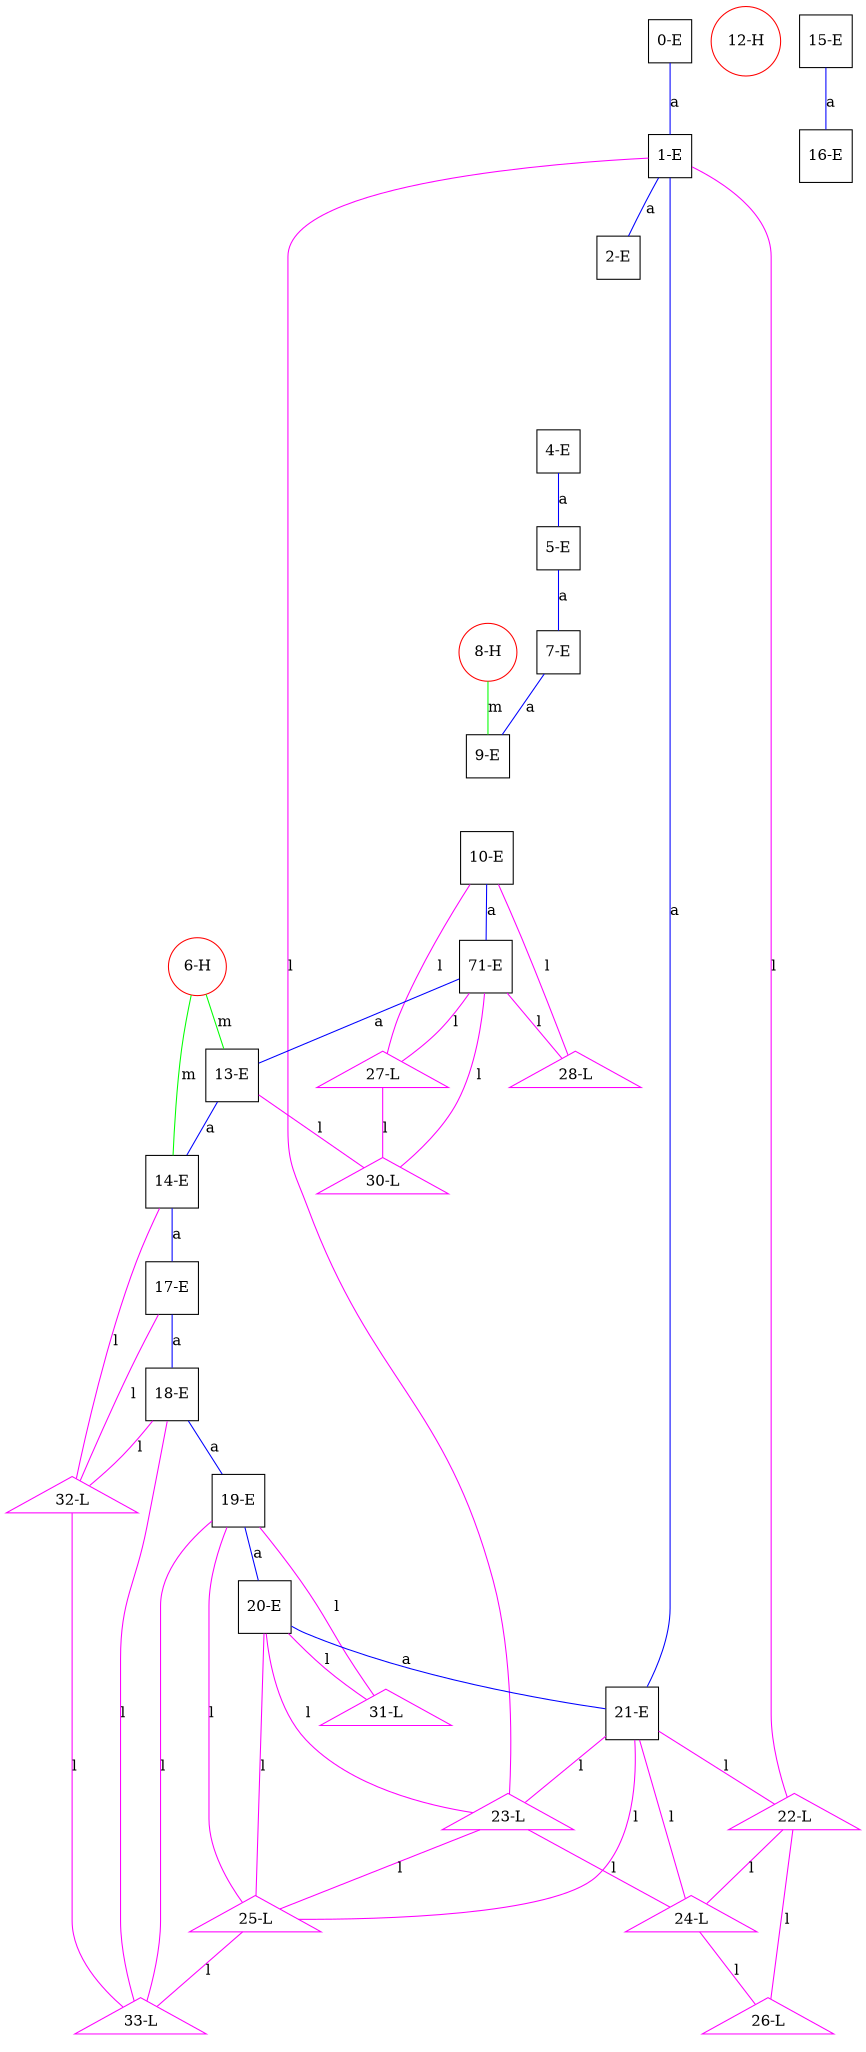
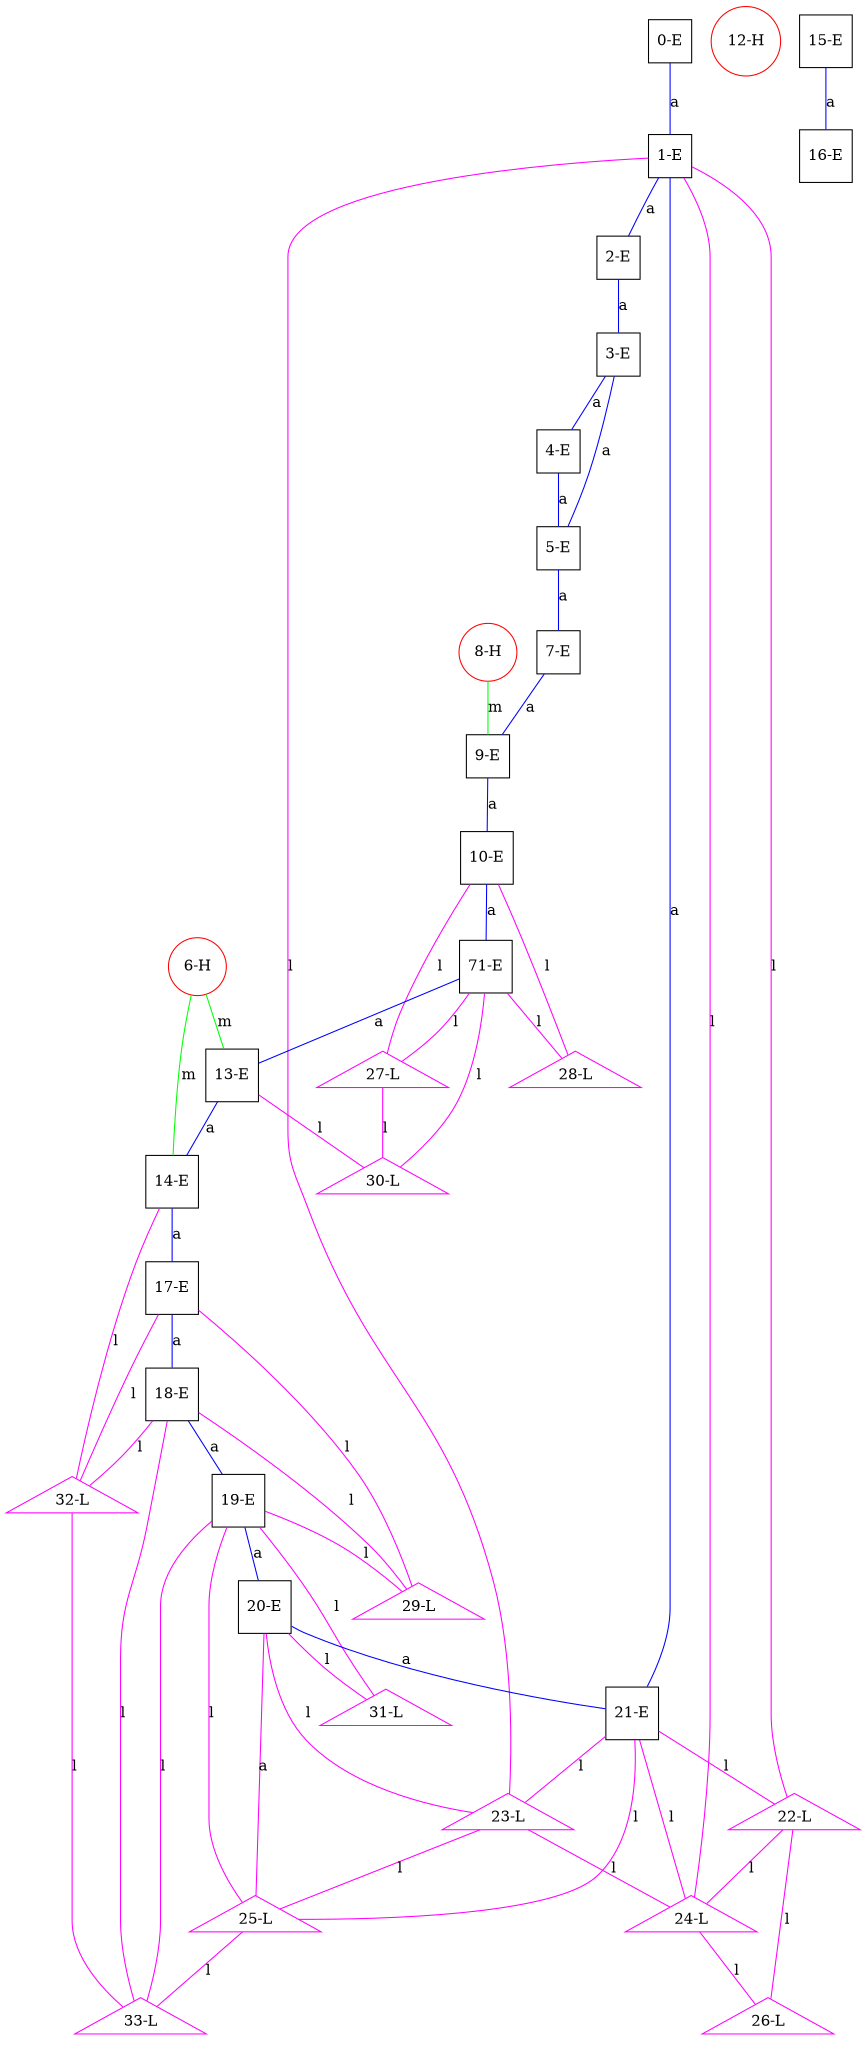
none -> (619, 355)
none -> (487, 805)
none -> (710, 1035)
none -> (418, 1607)
(263, 1767) -> (263, 1767)
